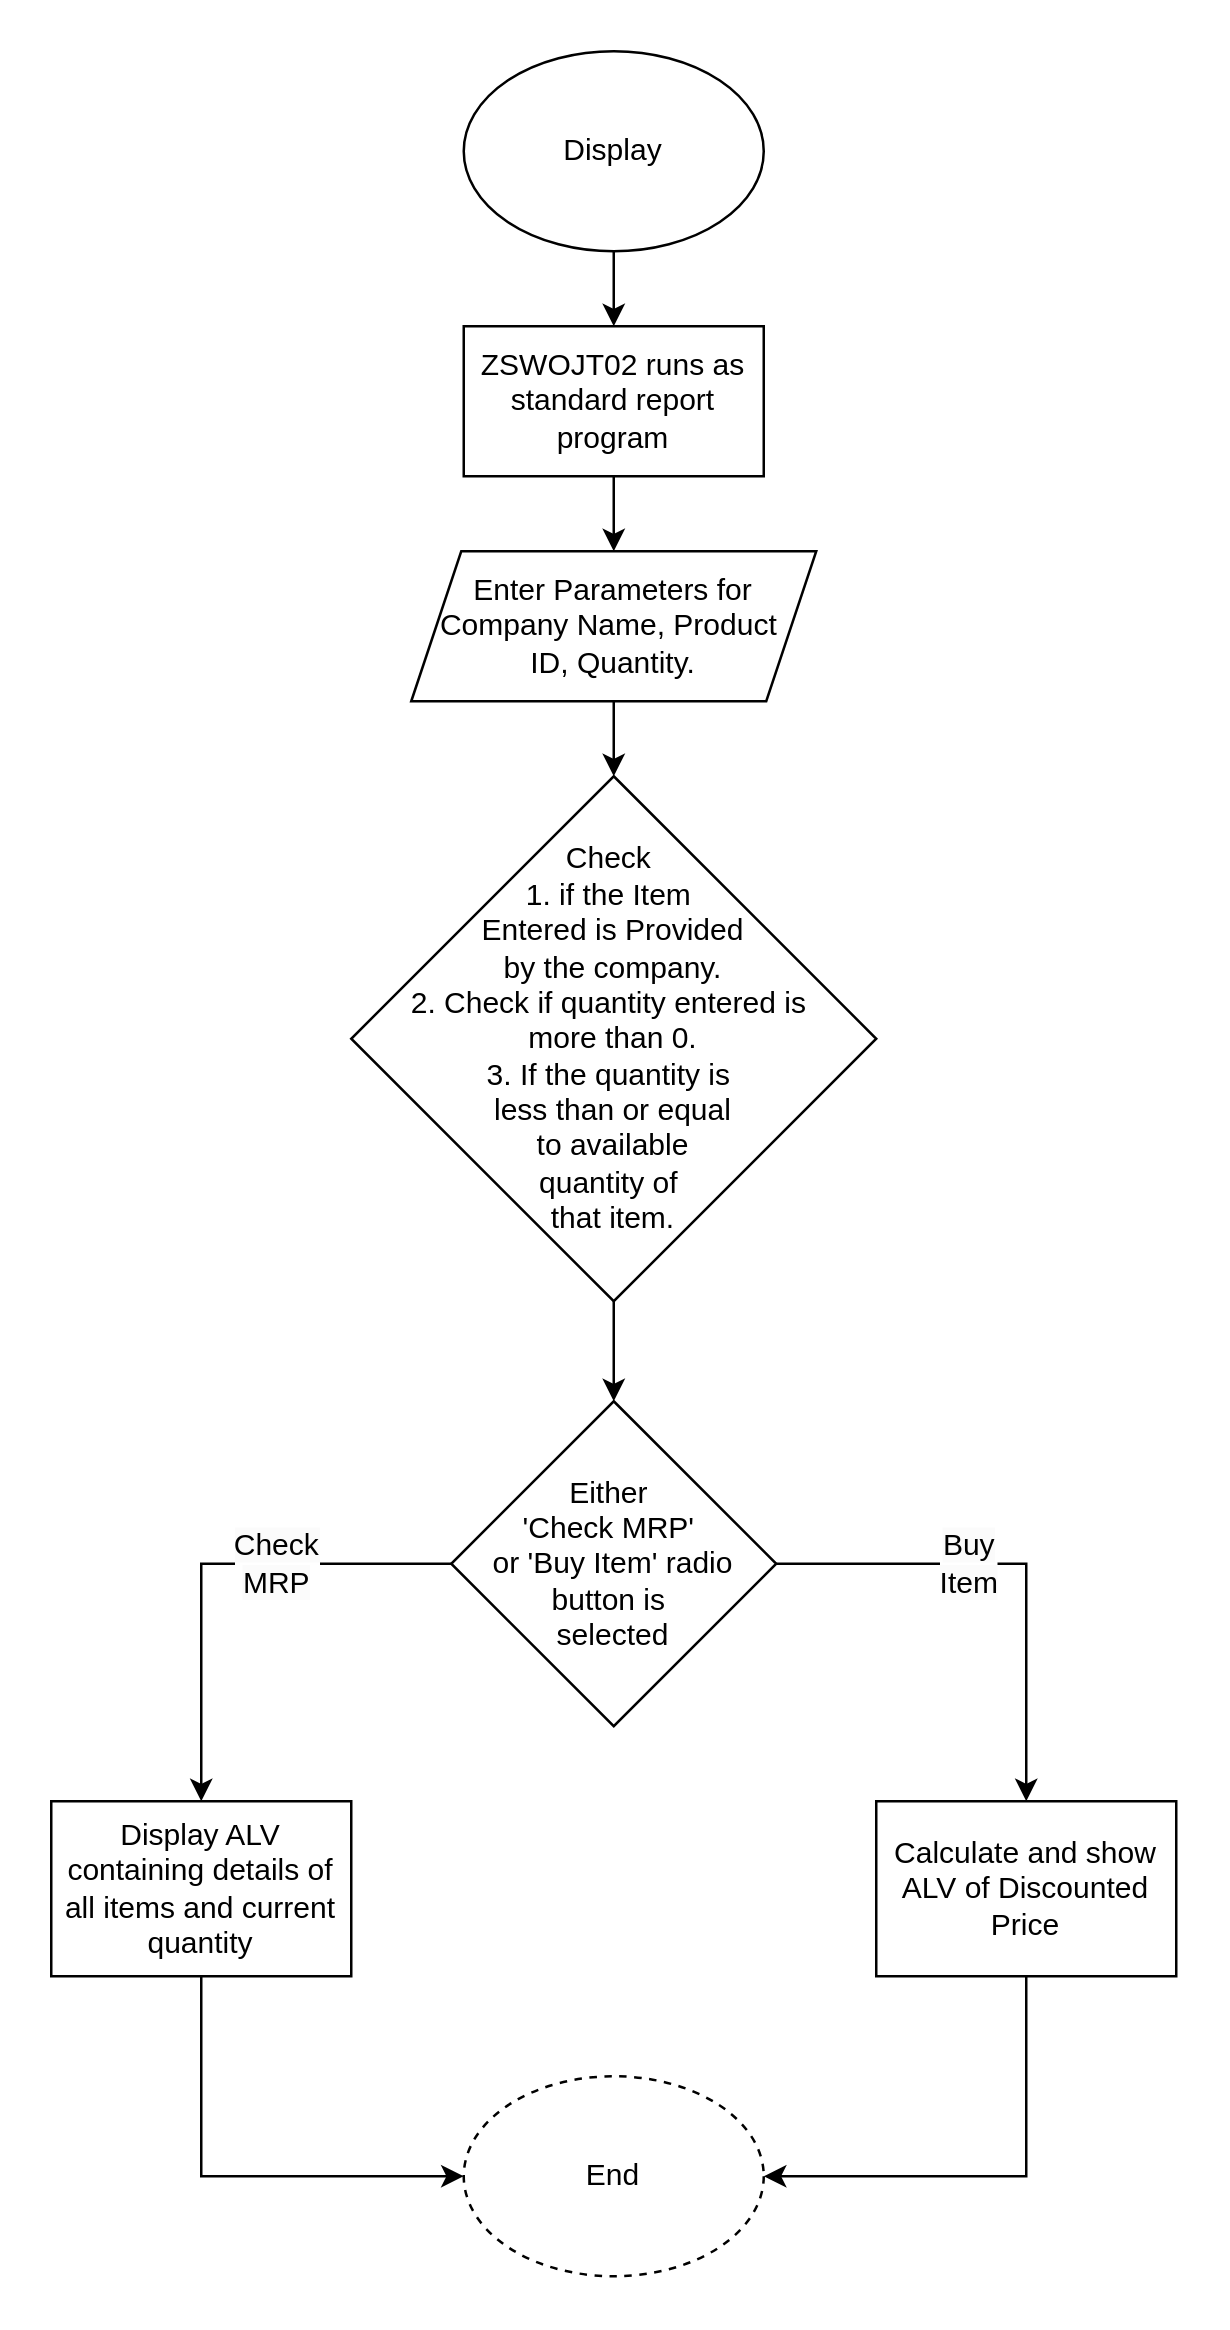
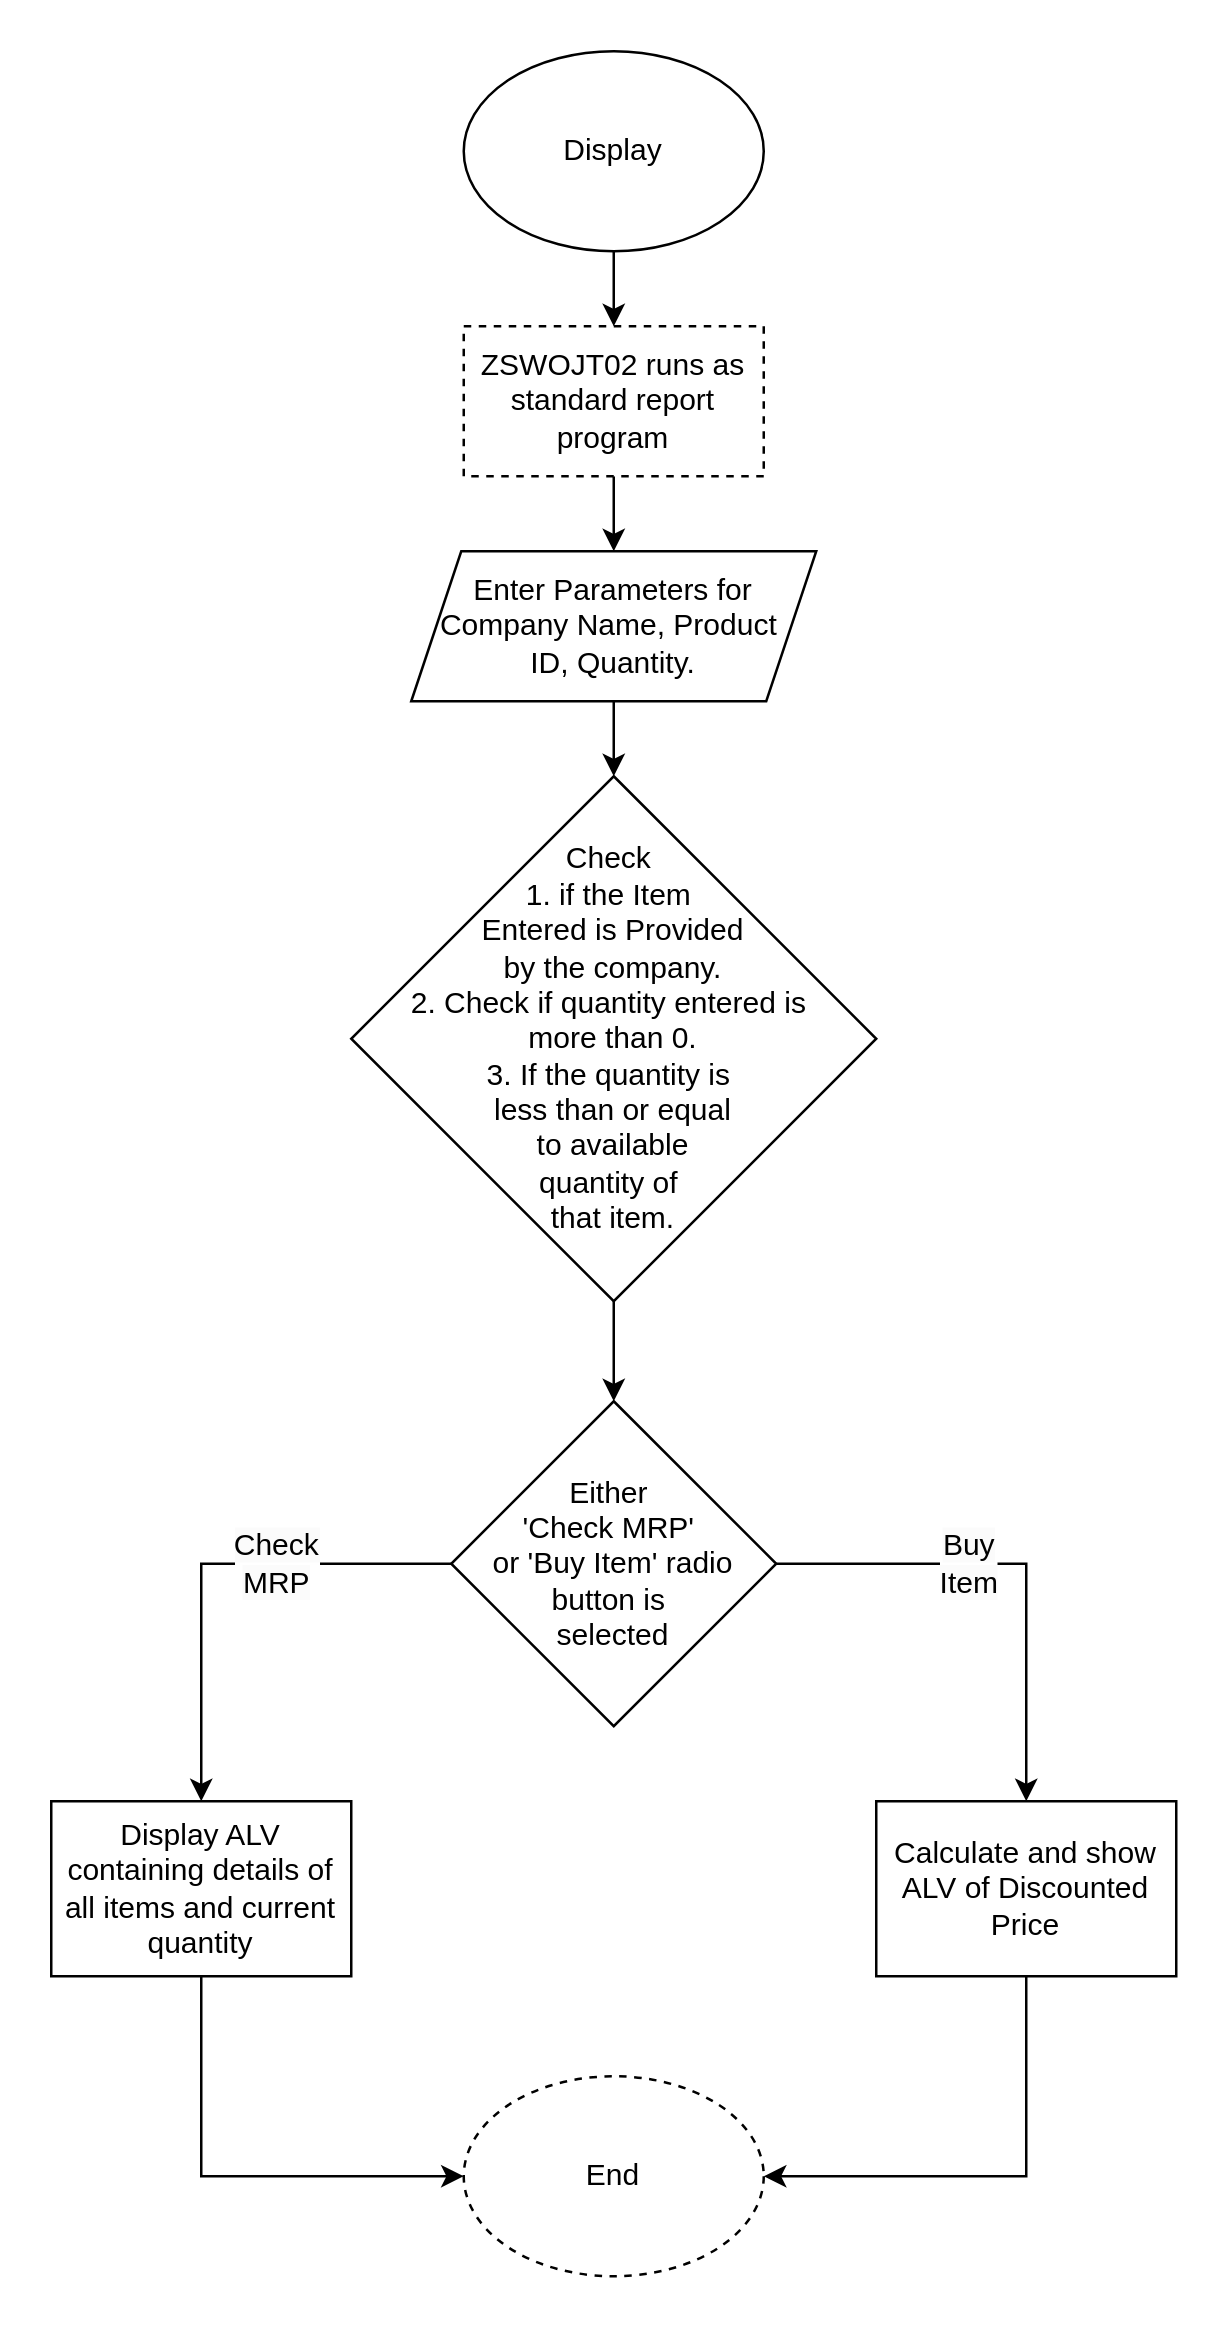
(614, 401) -> (614, 401)
